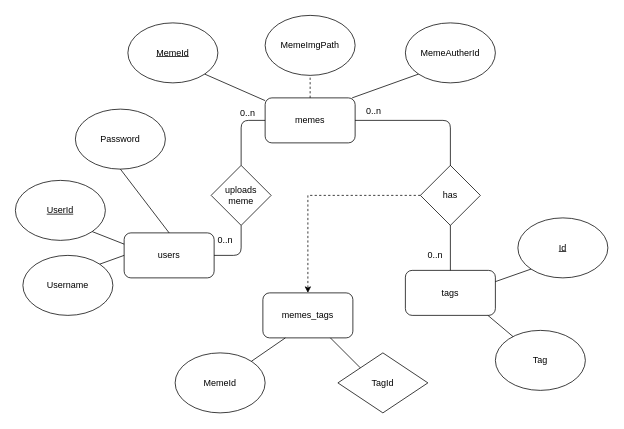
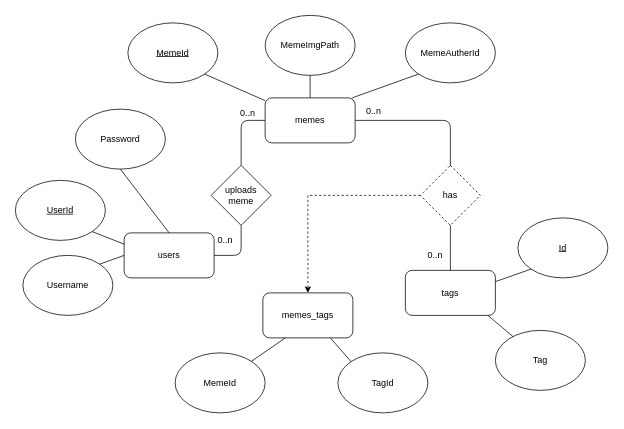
(310, 87) -> (310, 87)
(450, 195) -> (450, 195)
(383, 383) -> (383, 383)
